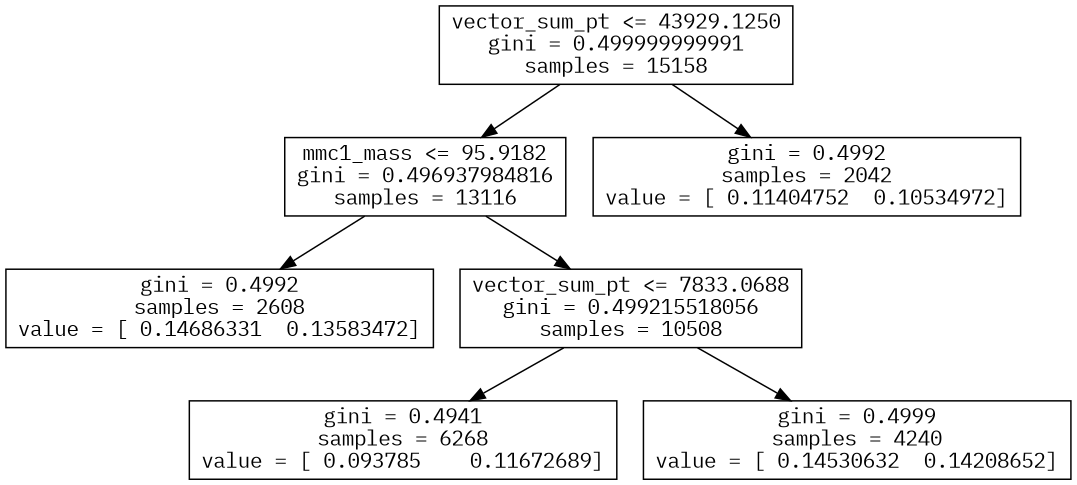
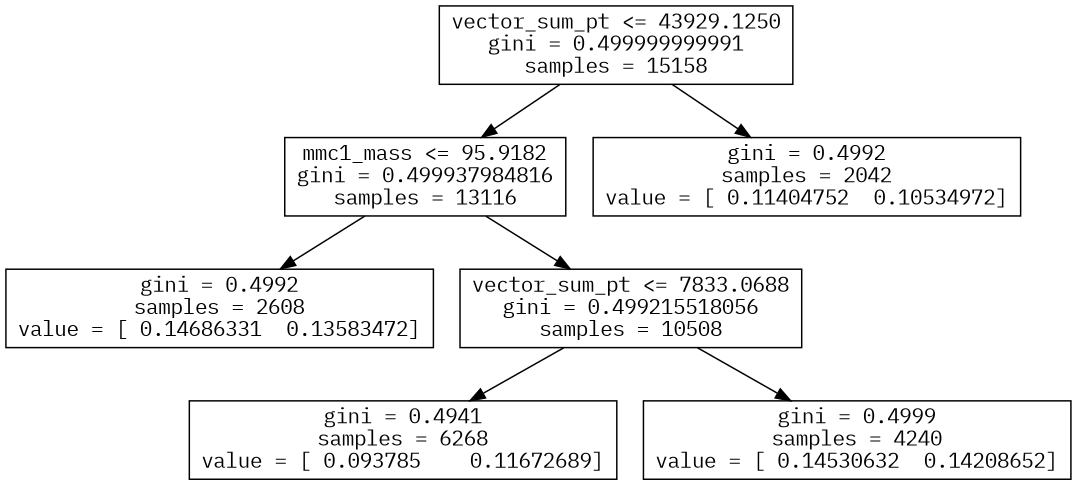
(425, 177) -> (425, 177)
